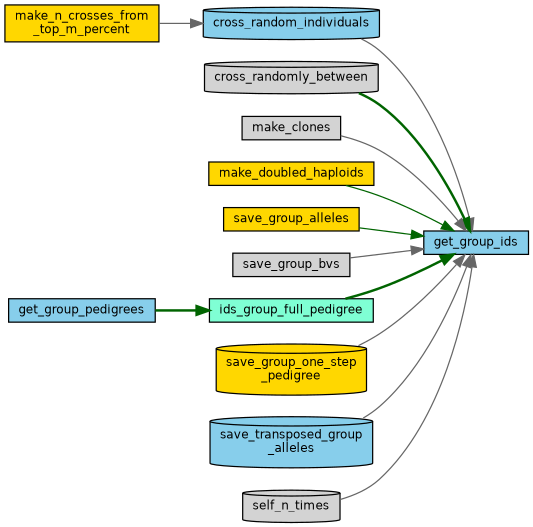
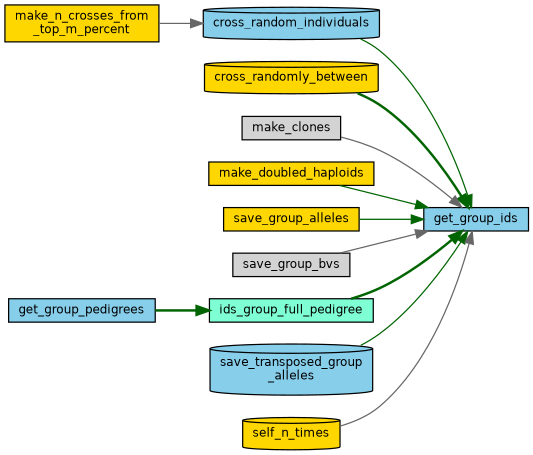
(291, 78) -> (291, 78)
(431, 118) -> (428, 108)
(426, 350) -> (417, 299)
(291, 370) -> none
(291, 506) -> (291, 434)
